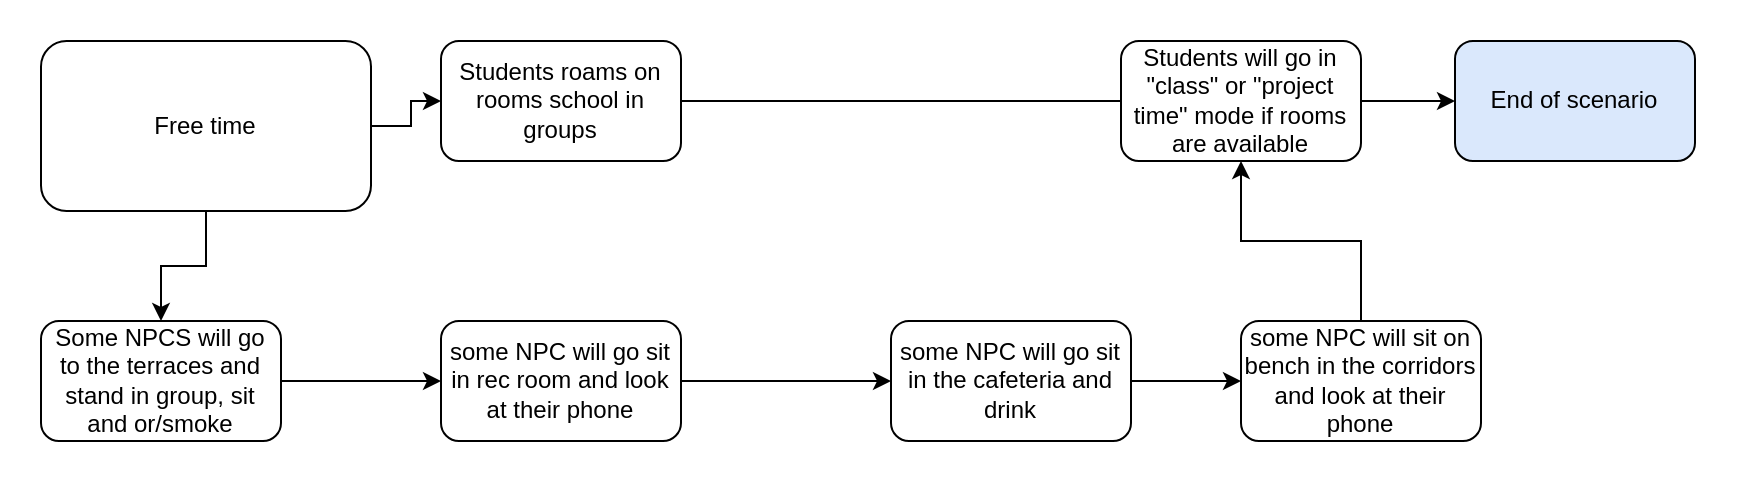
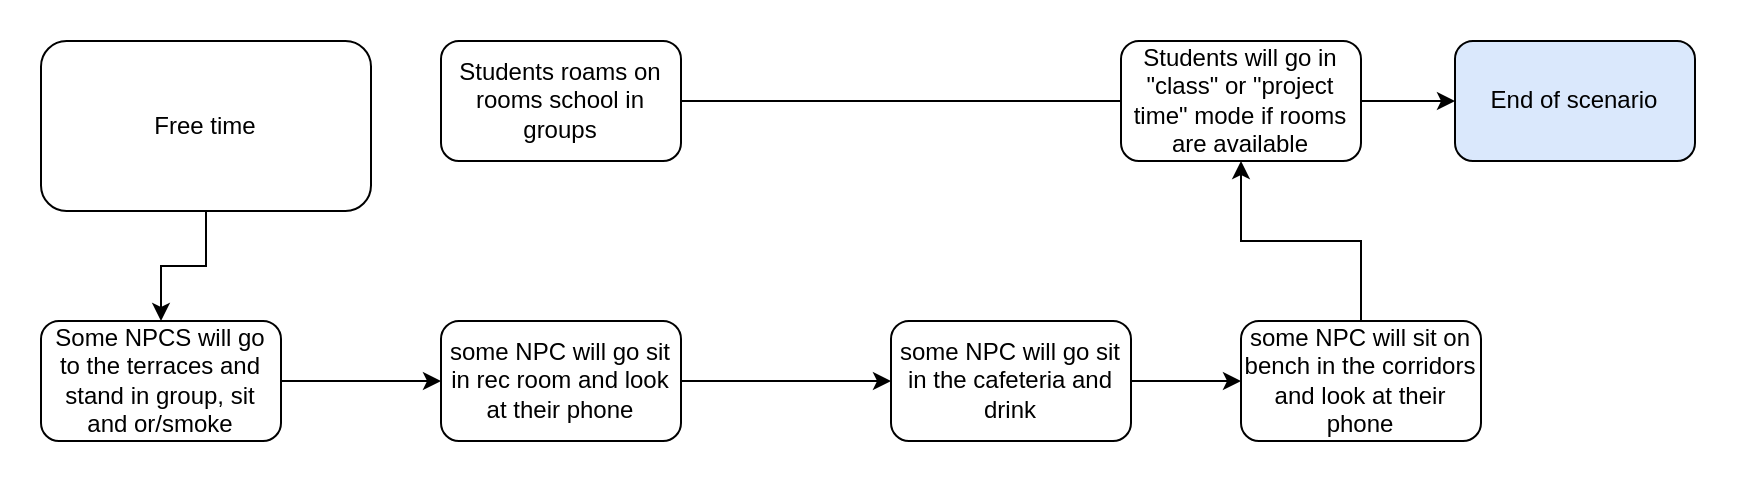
(411, 125) -> none
